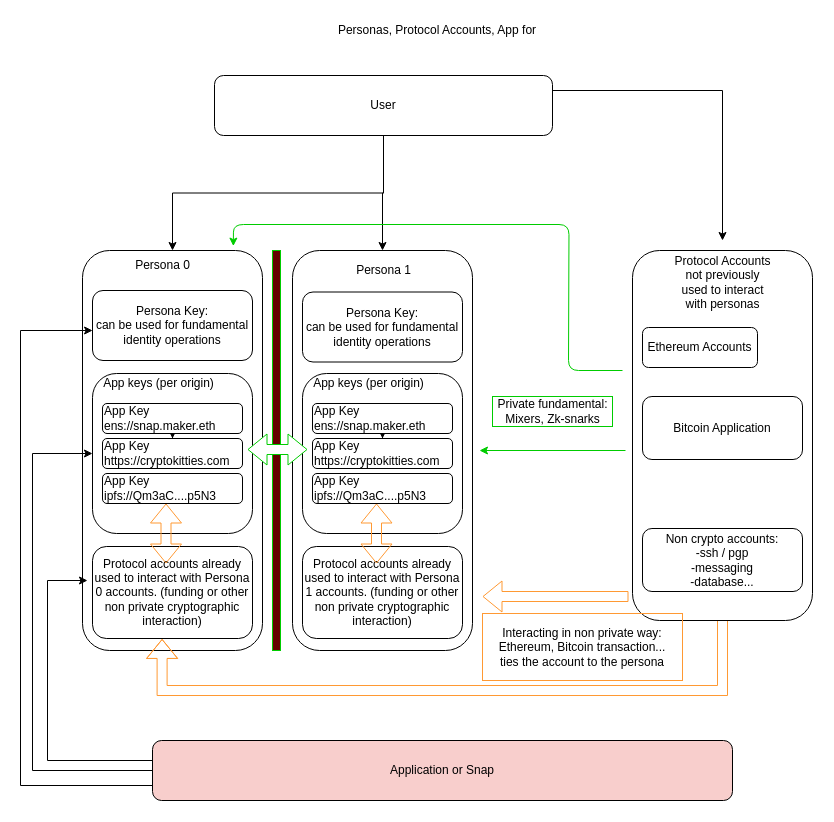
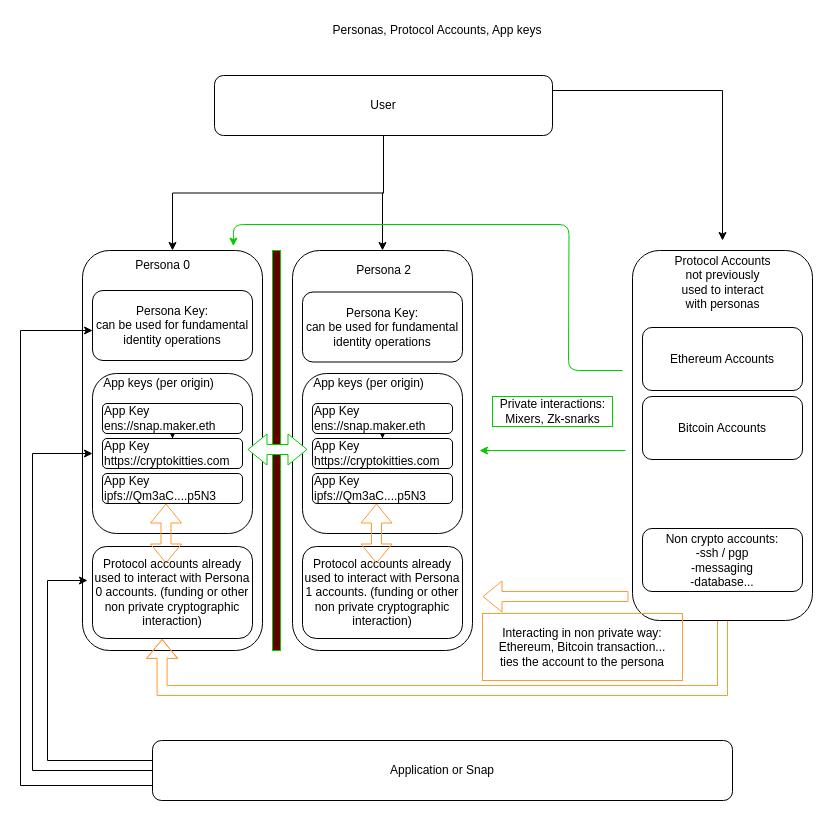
(438, 31) -> (438, 31)
(384, 271) -> (384, 271)
(700, 348) -> (723, 359)
(553, 412) -> (553, 412)
(723, 429) -> (723, 429)
(443, 771) -> (443, 771)
